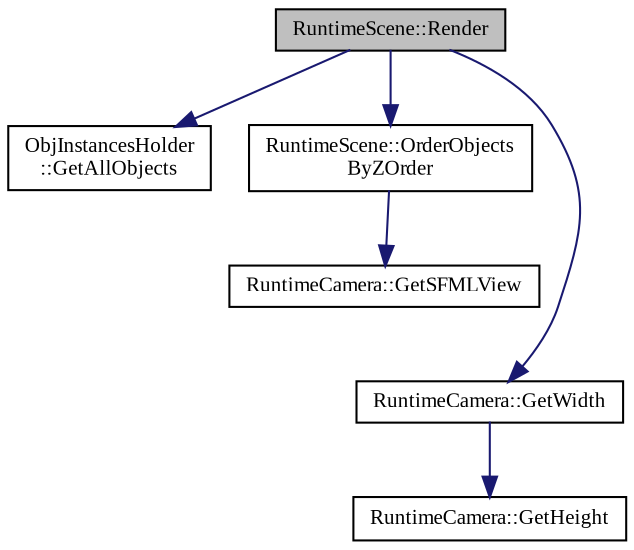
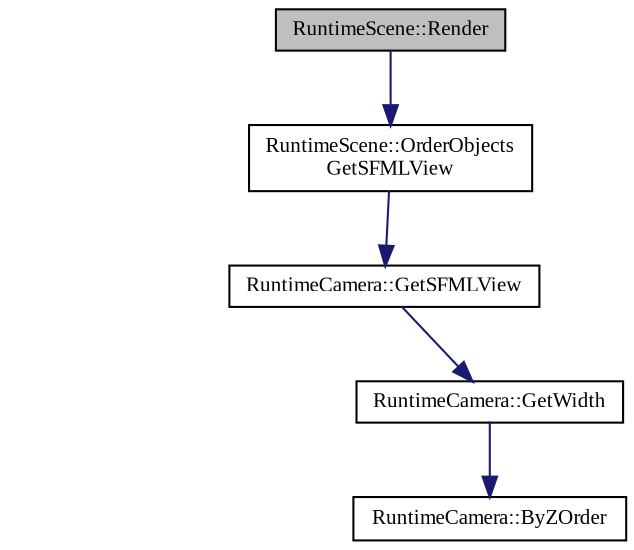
(110, 158) -> none
(391, 158) -> (391, 158)
(577, 185) -> (430, 337)
(490, 519) -> (490, 519)
